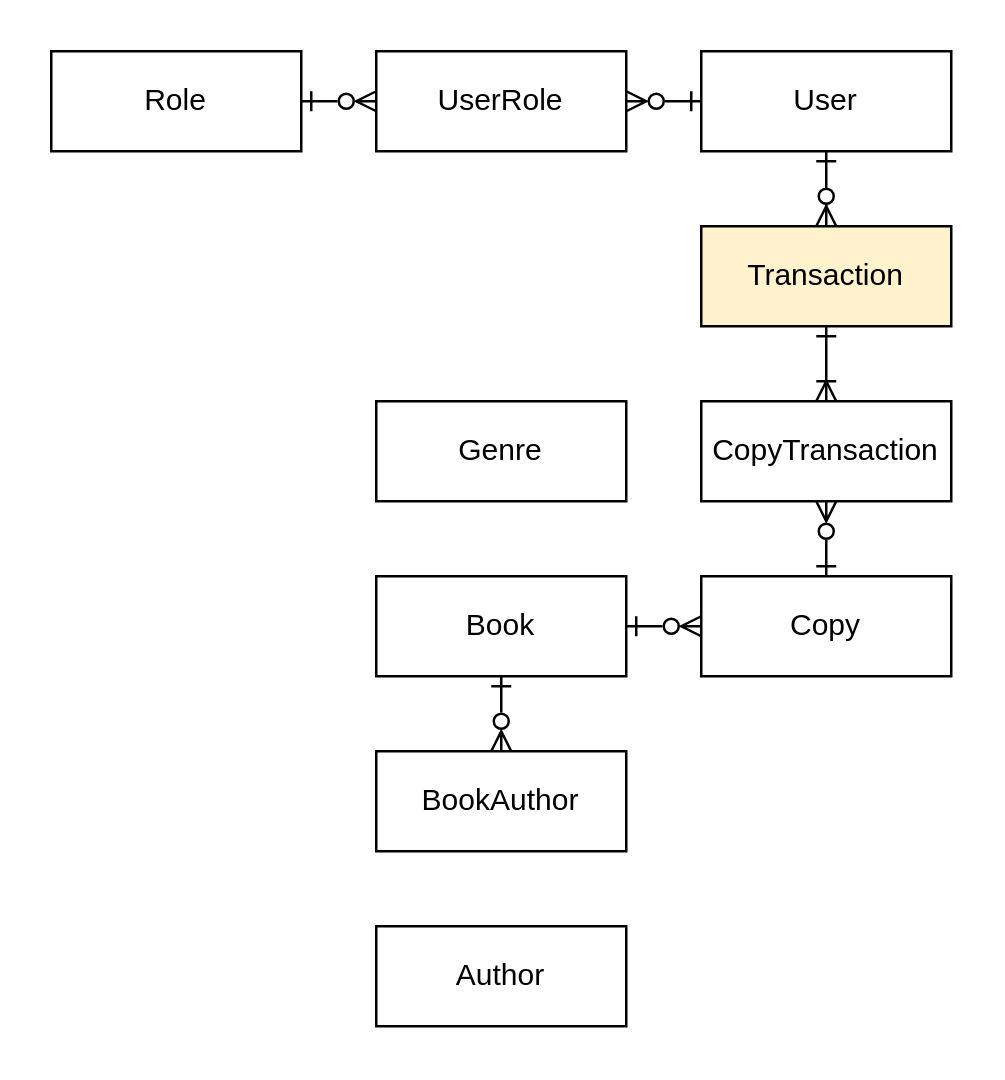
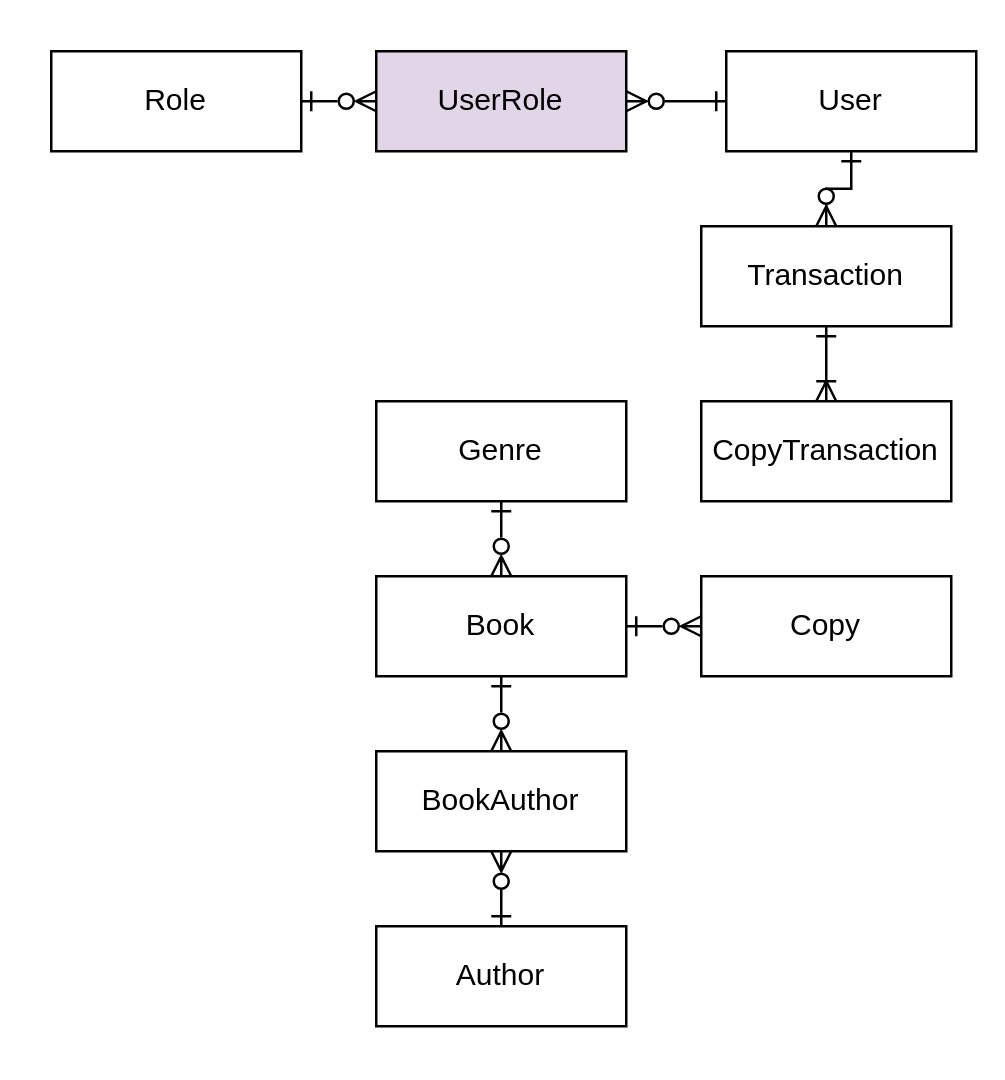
(501, 101) -> (501, 101)
(826, 101) -> (851, 101)
(826, 276) -> (826, 276)
none -> (501, 519)
(826, 558) -> none
none -> (501, 908)
